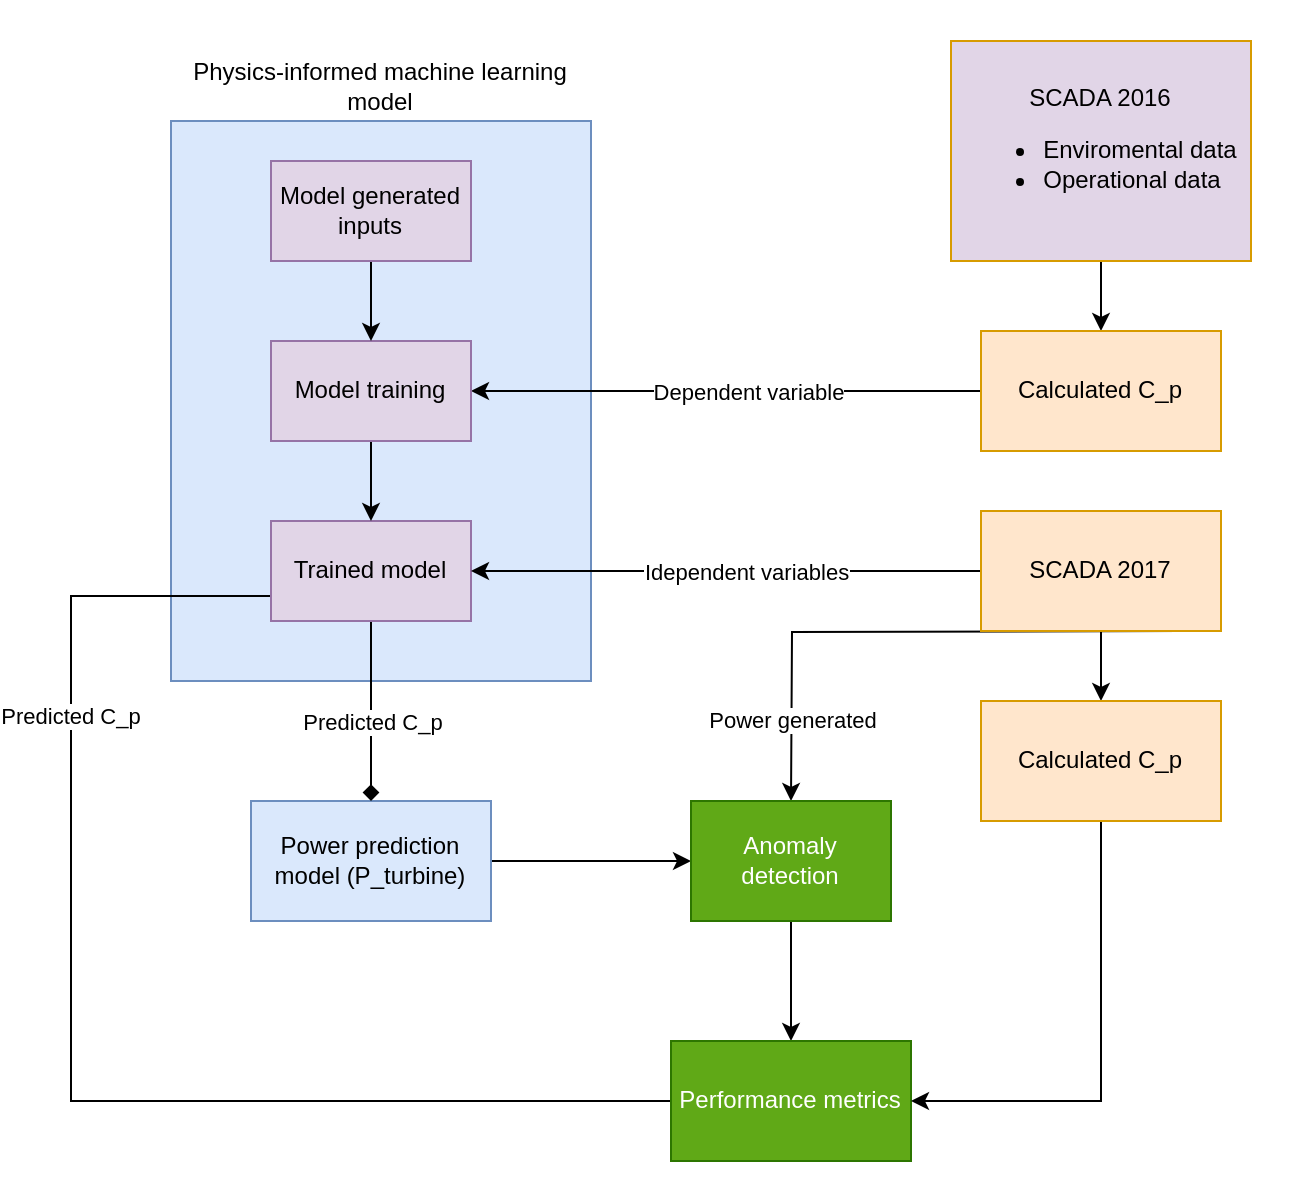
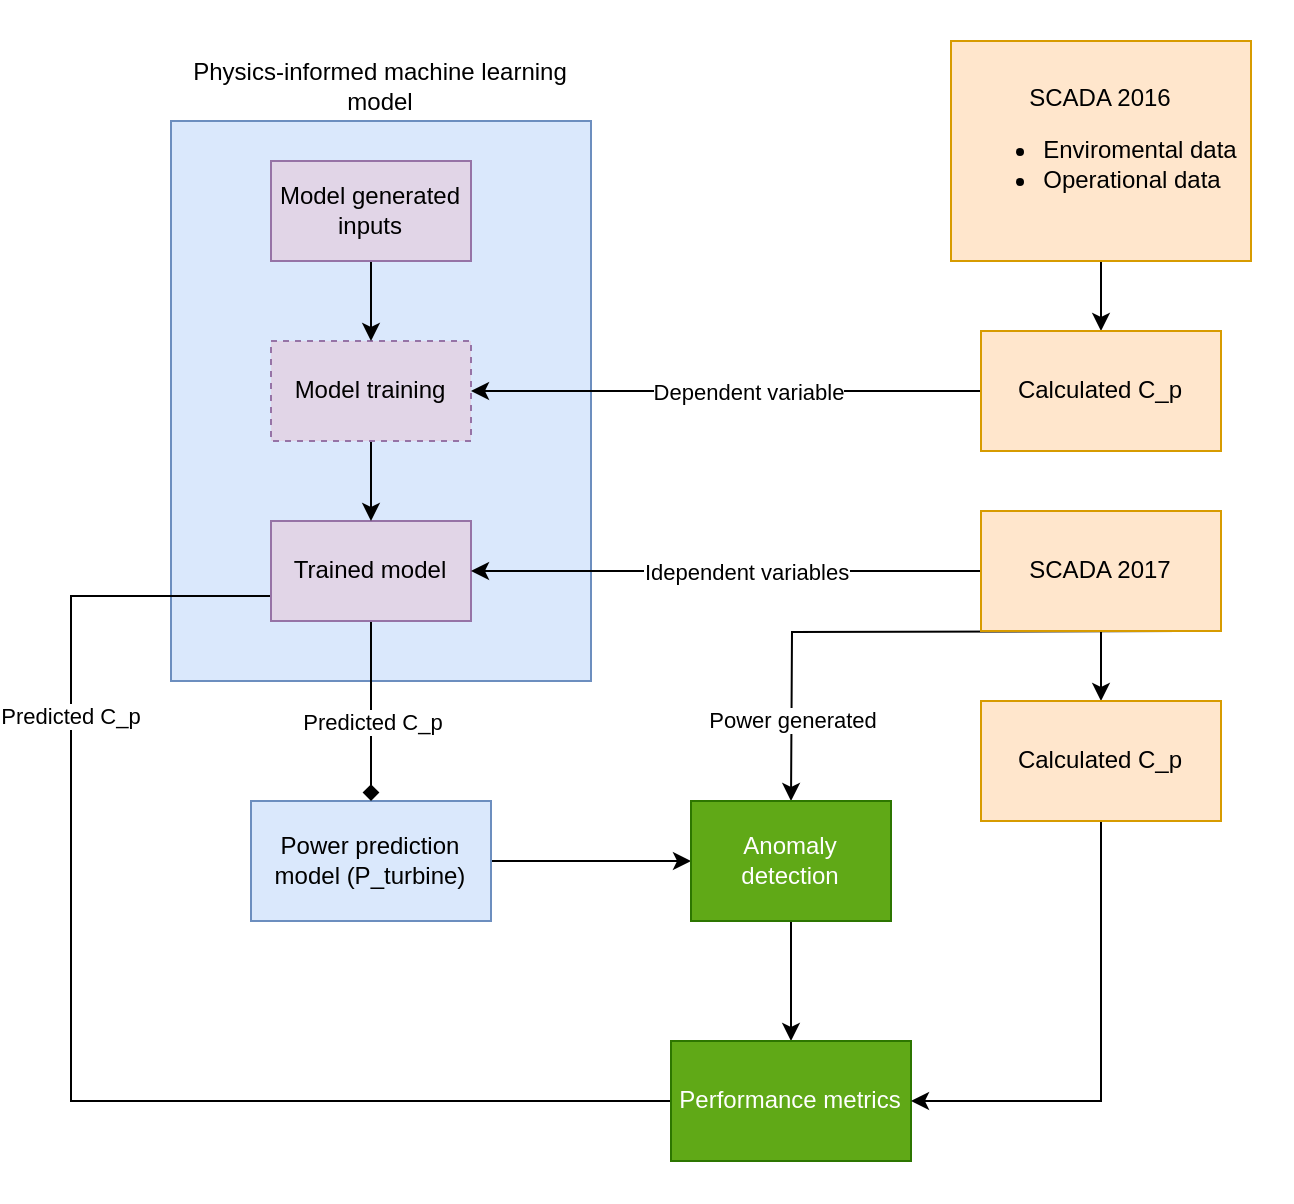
(1101, 151) -> (1101, 151)
(371, 391) -> (371, 391)
